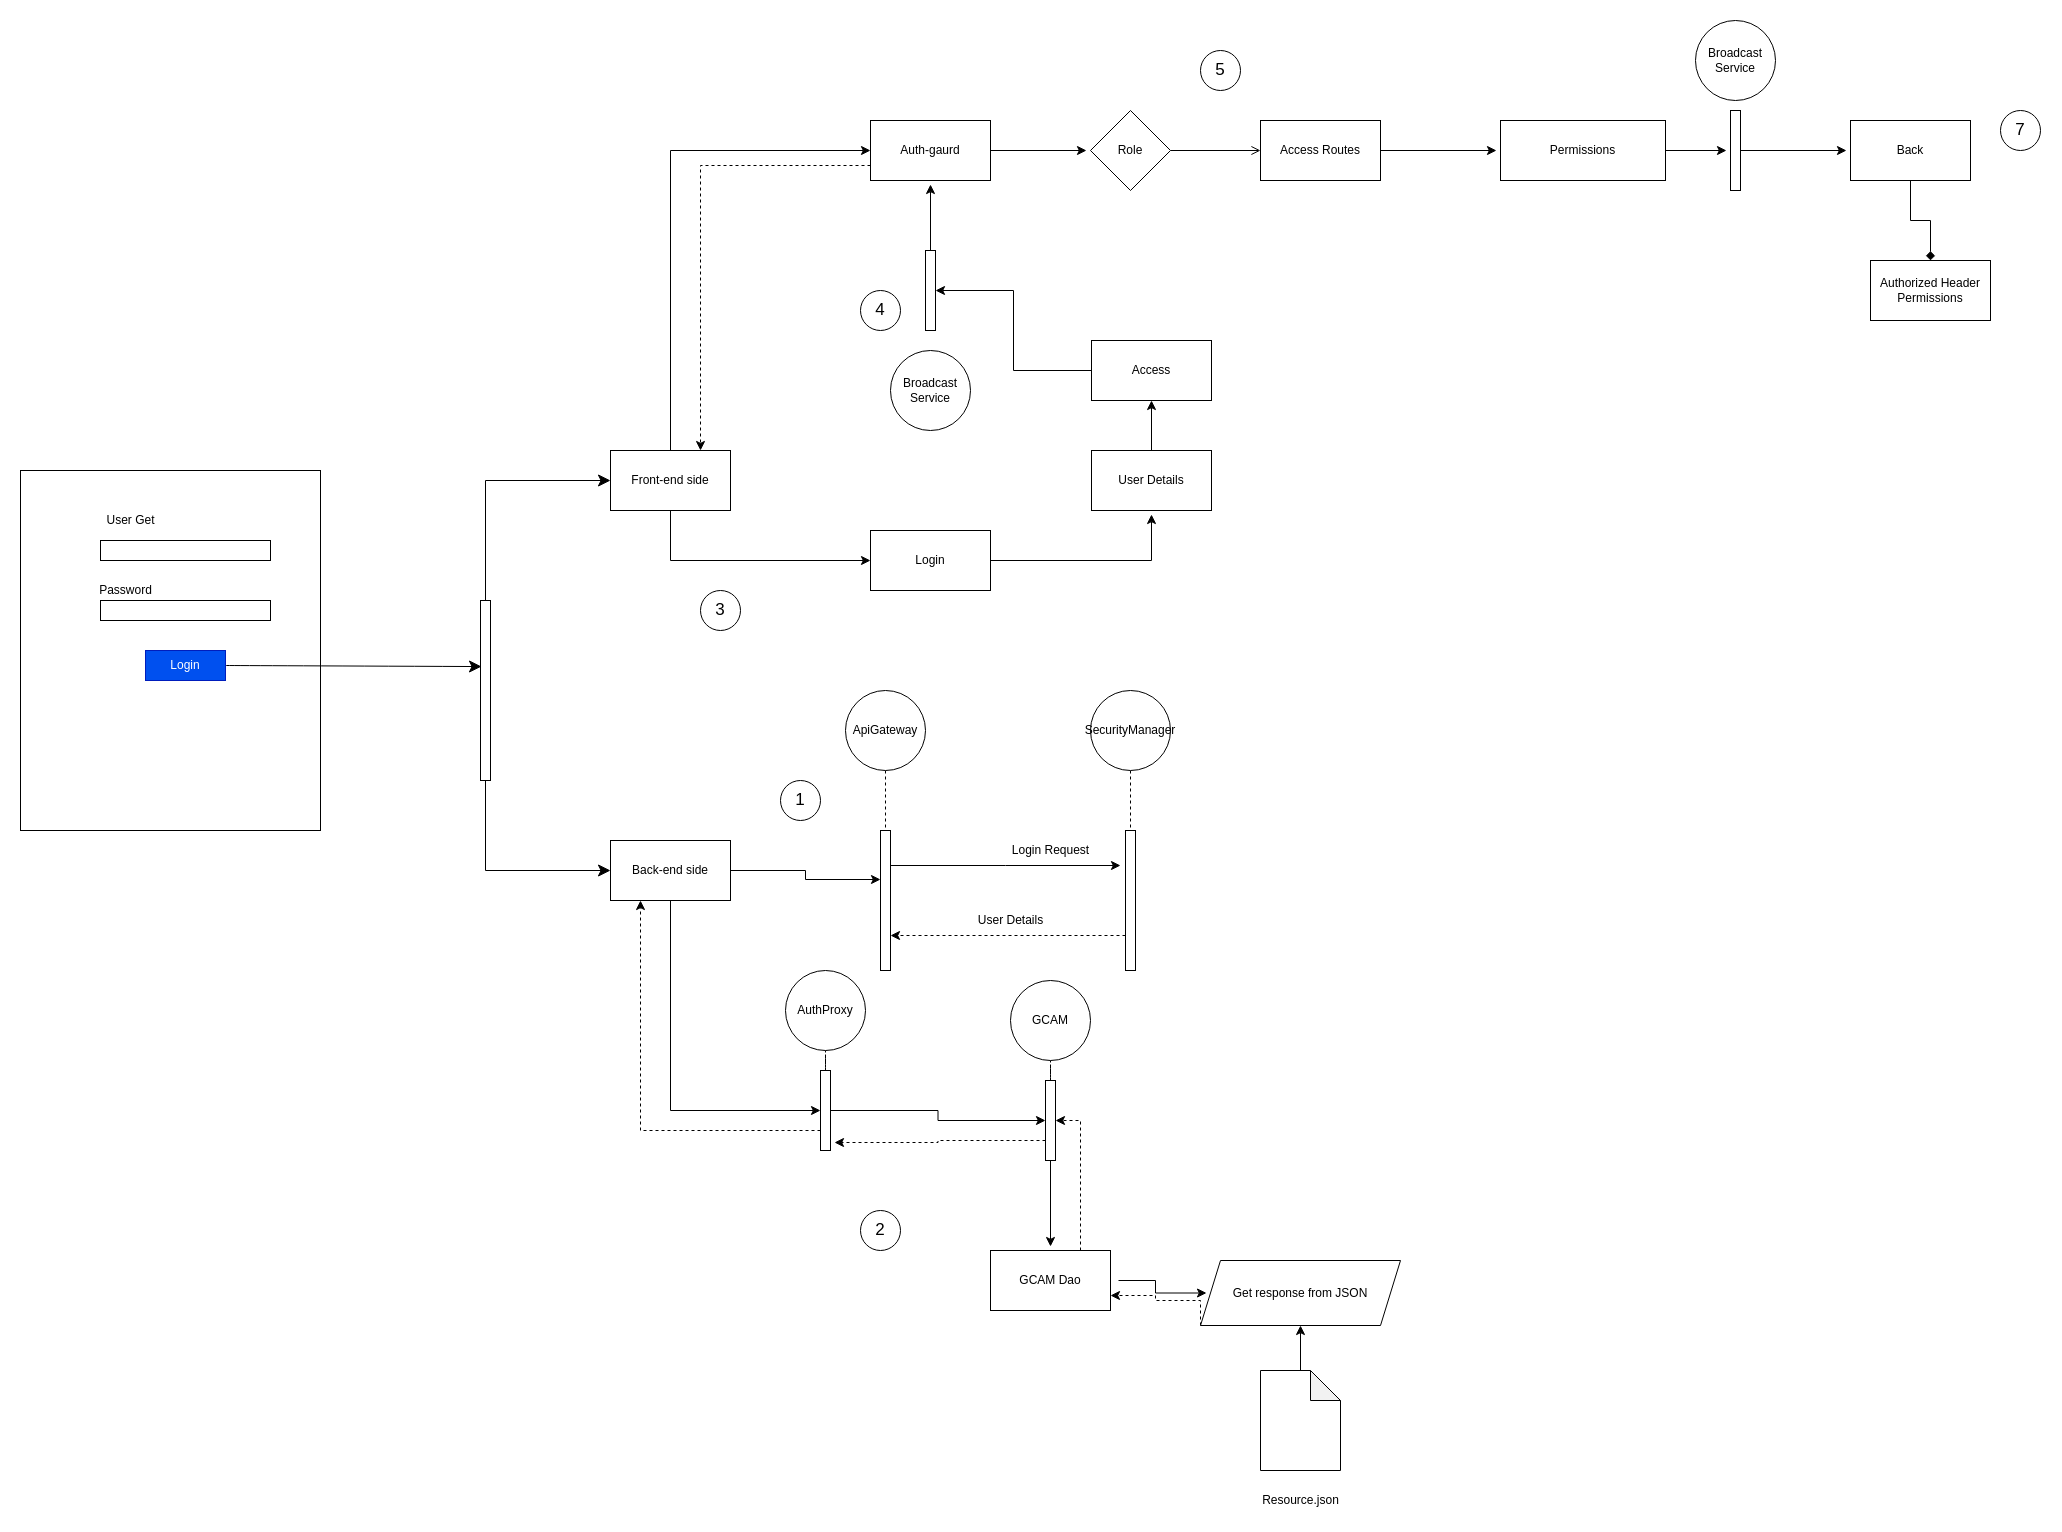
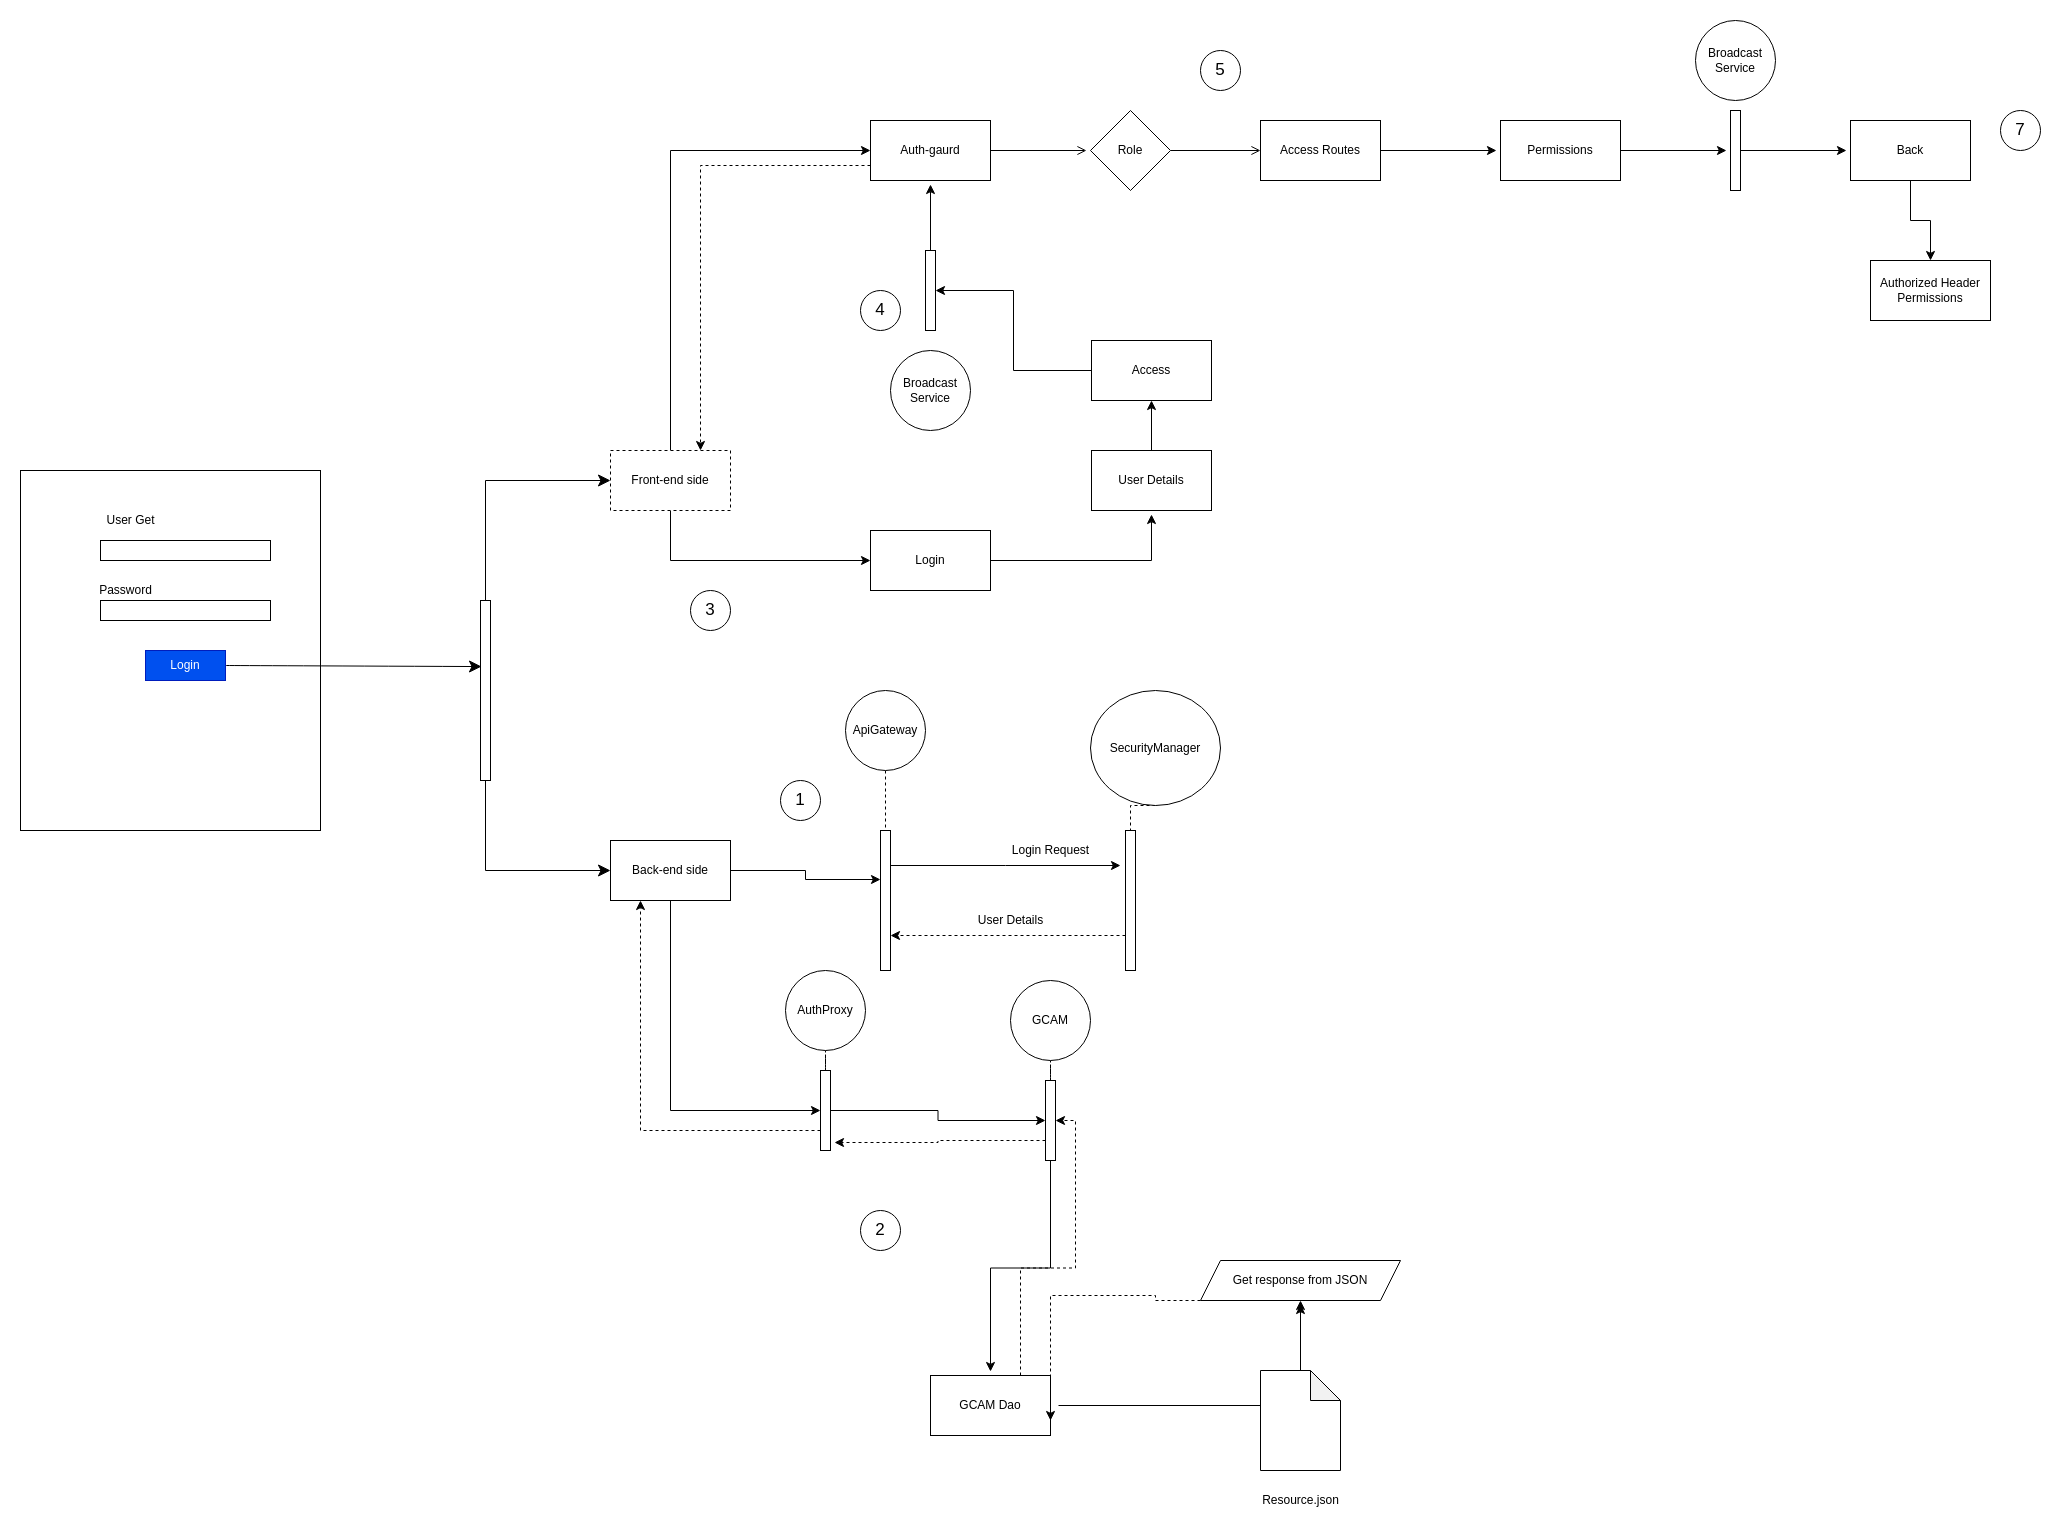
(1077, 151) -> (1079, 151)
(1583, 151) -> (1561, 151)
(1931, 251) -> (1931, 251)
(671, 481) -> (671, 481)
(721, 611) -> (711, 611)
(1131, 731) -> (1156, 748)
(1051, 1281) -> (991, 1406)
(1301, 1293) -> (1301, 1281)
